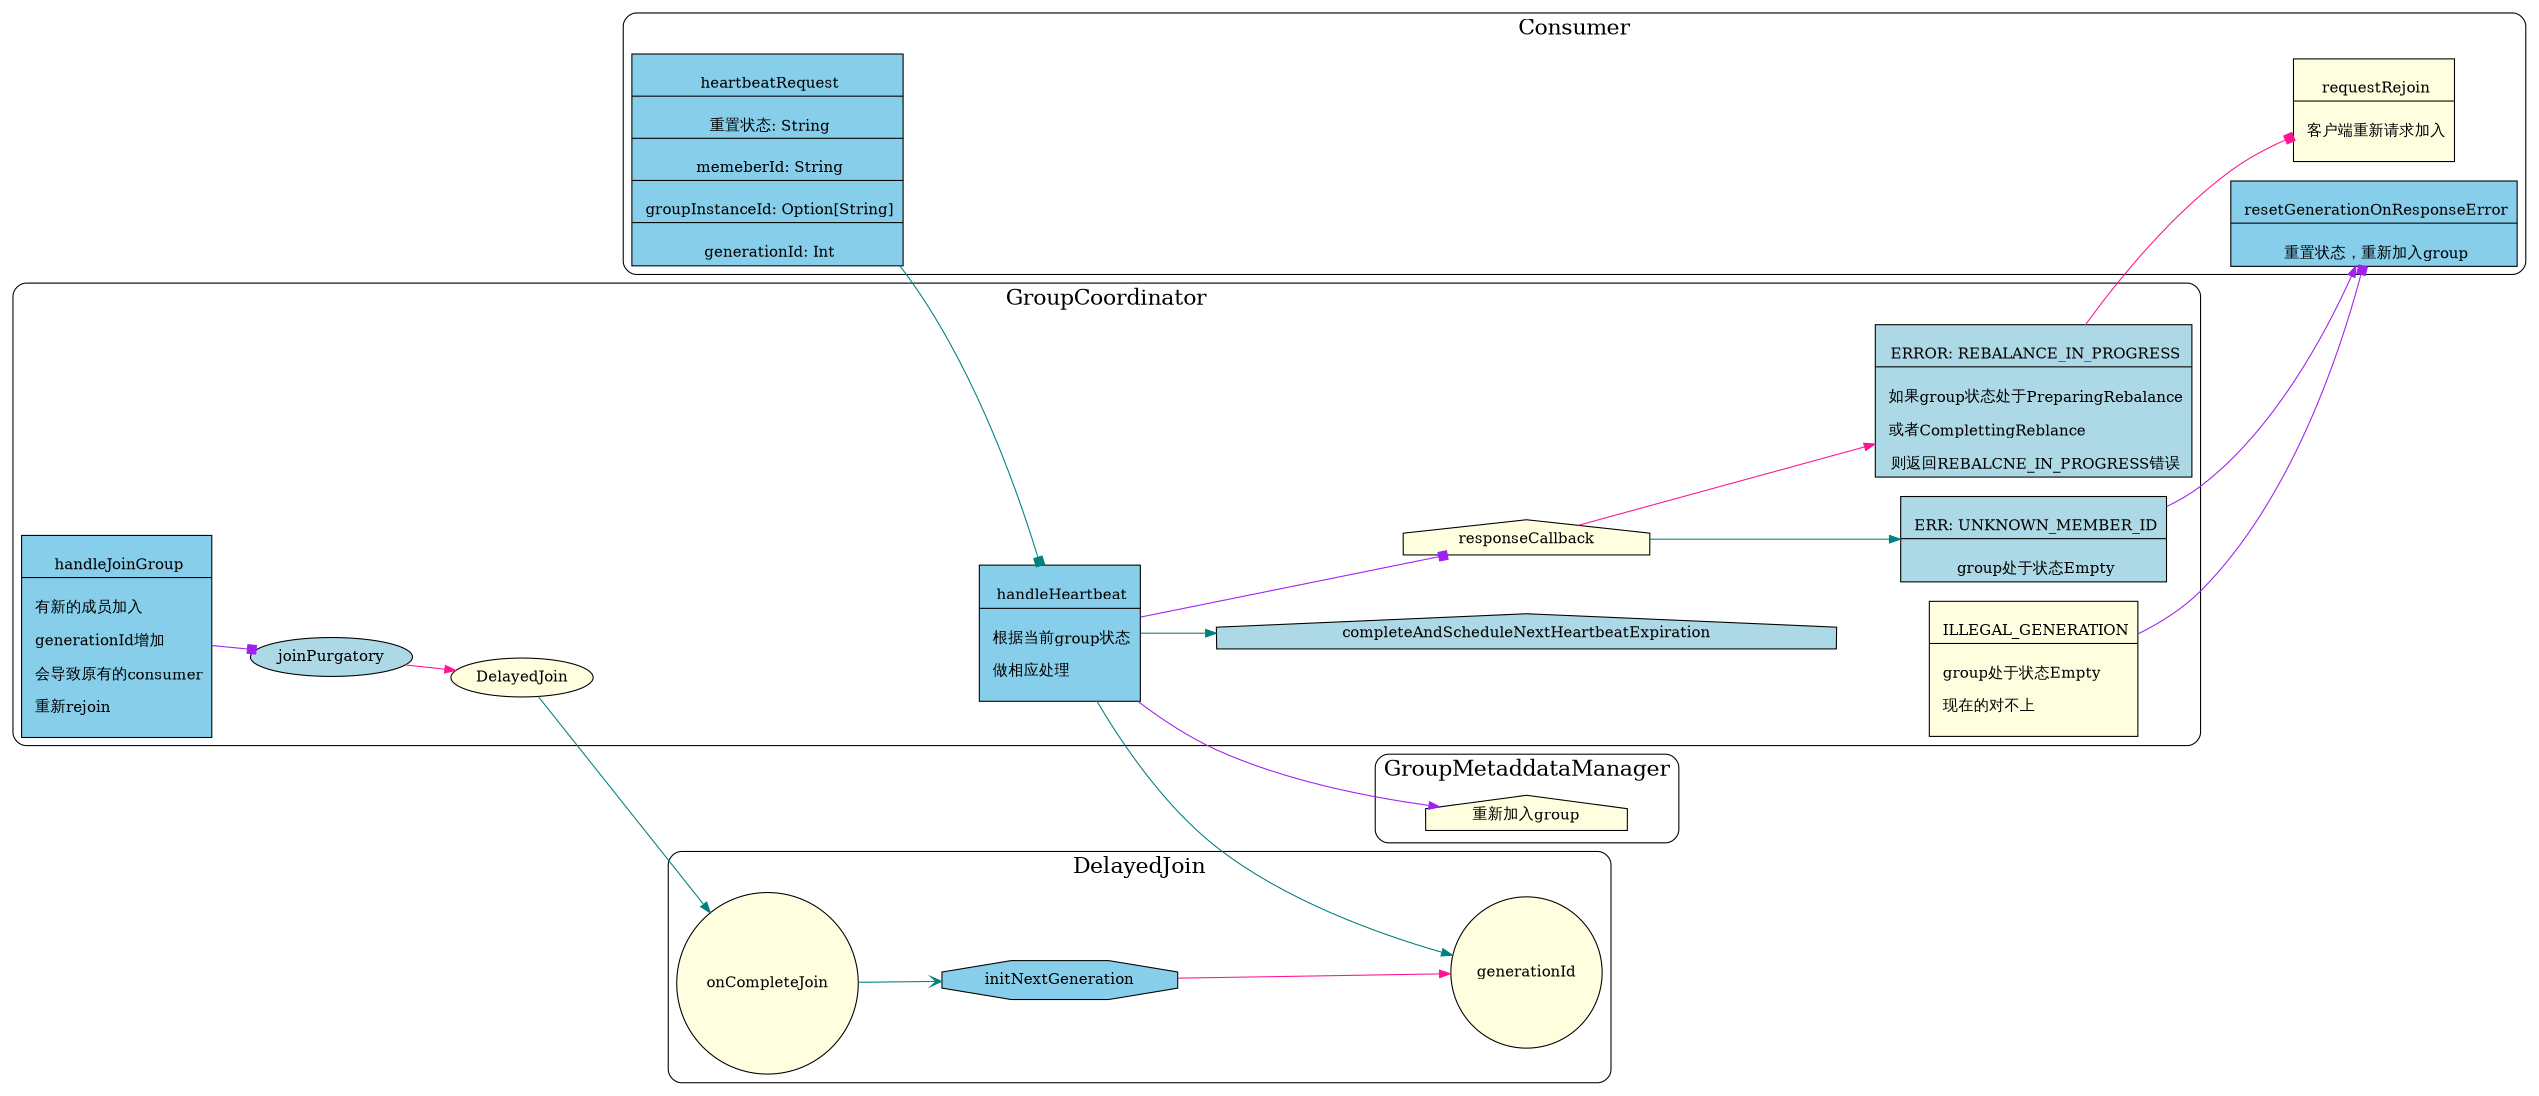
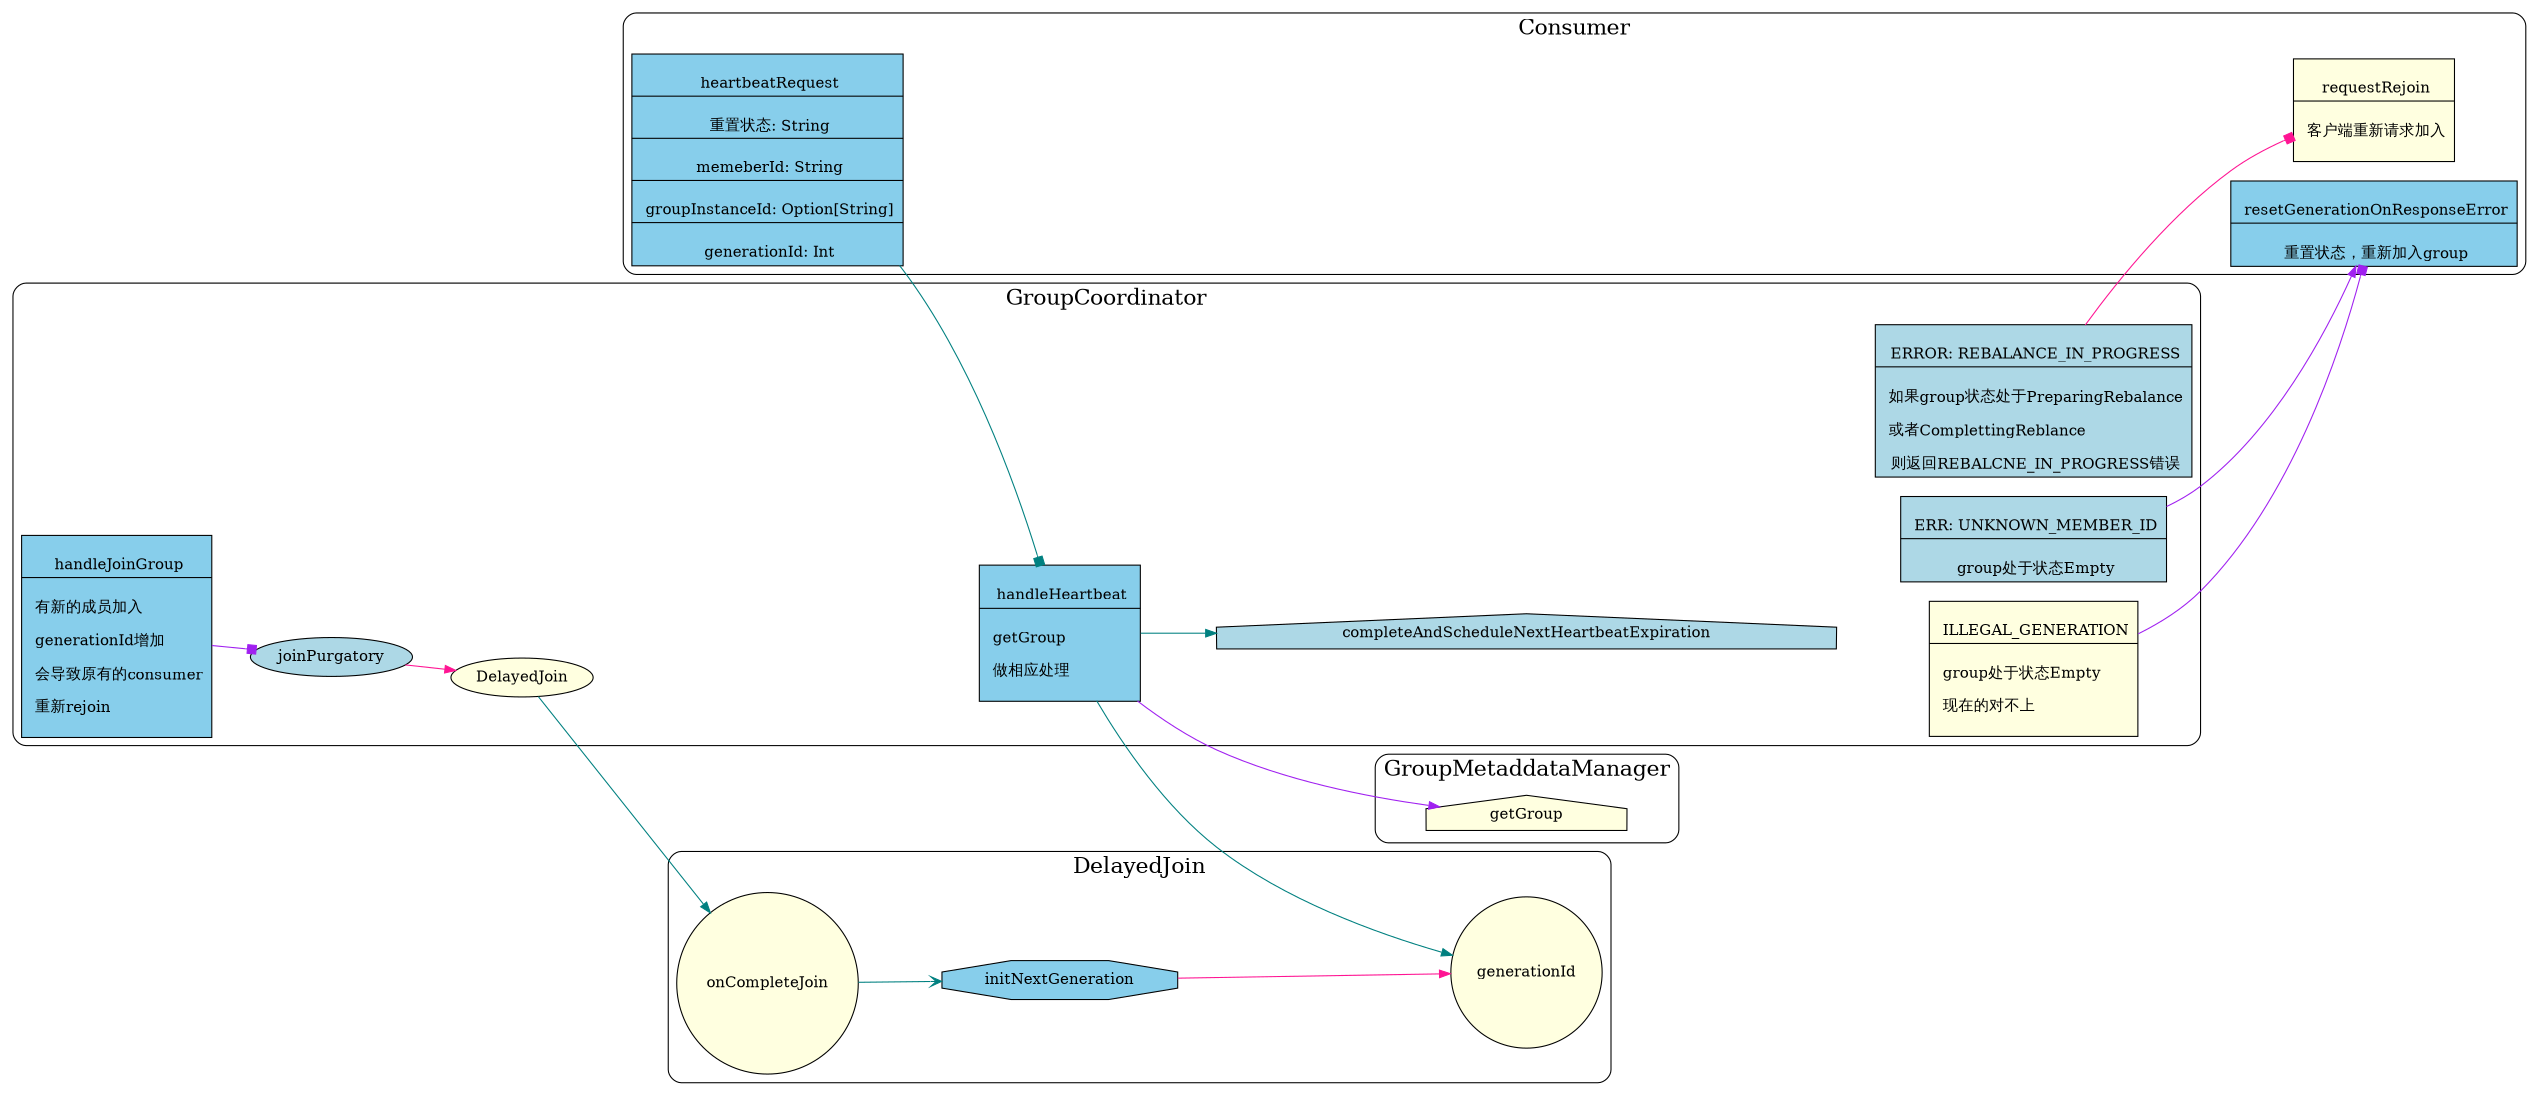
(1527, 539) -> none
(1060, 638) -> (1027, 638)
(1527, 815) -> (1527, 815)
